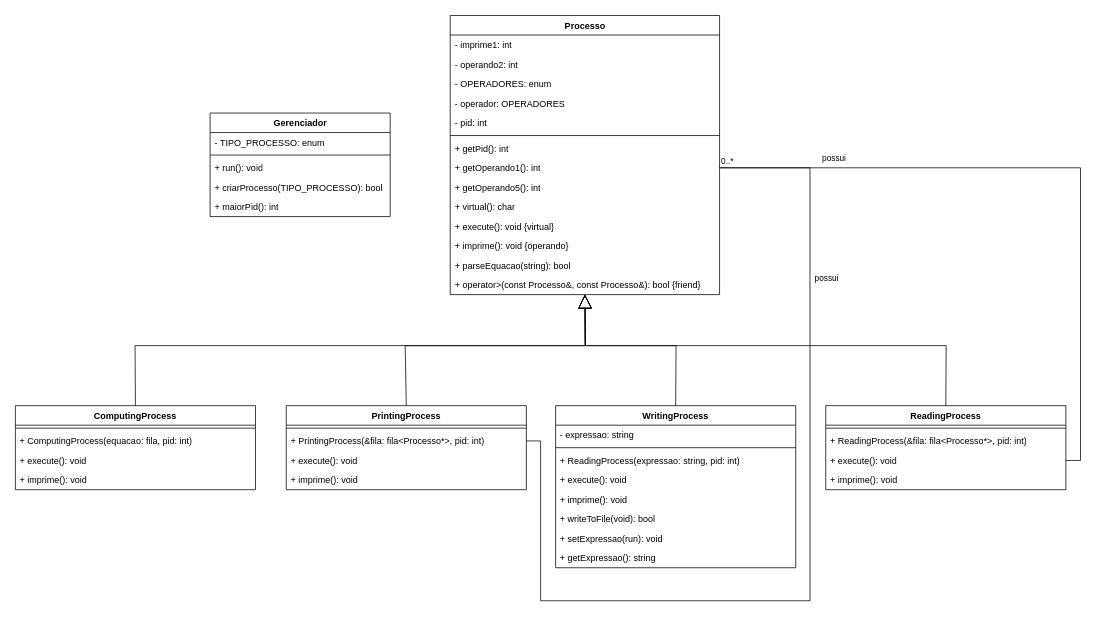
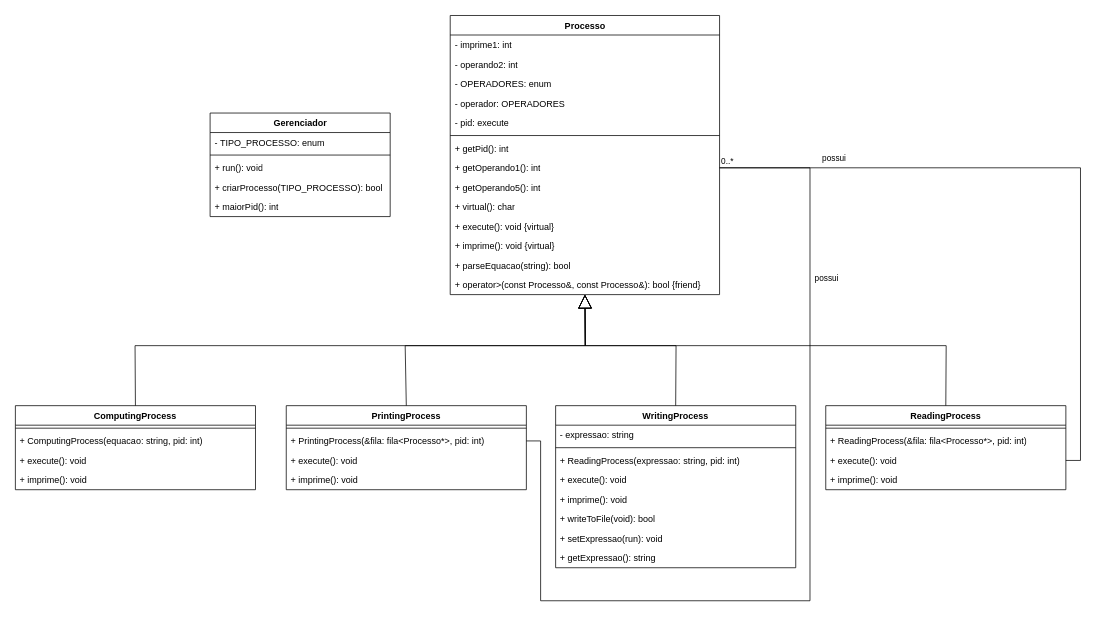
(474, 124) -> (485, 124)
(517, 247) -> (512, 247)
(114, 442) -> (120, 442)
